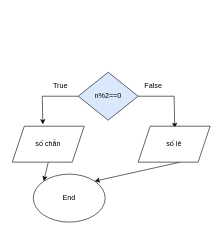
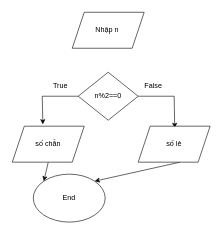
none -> (108, 30)
(108, 96) -> (108, 96)
